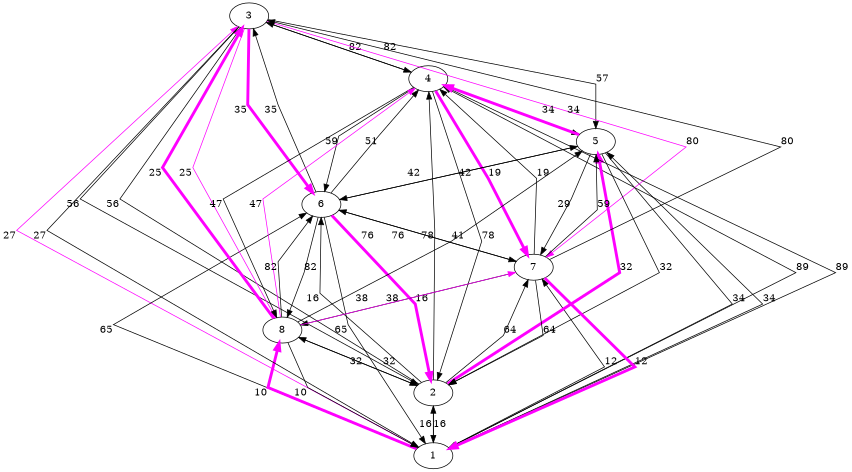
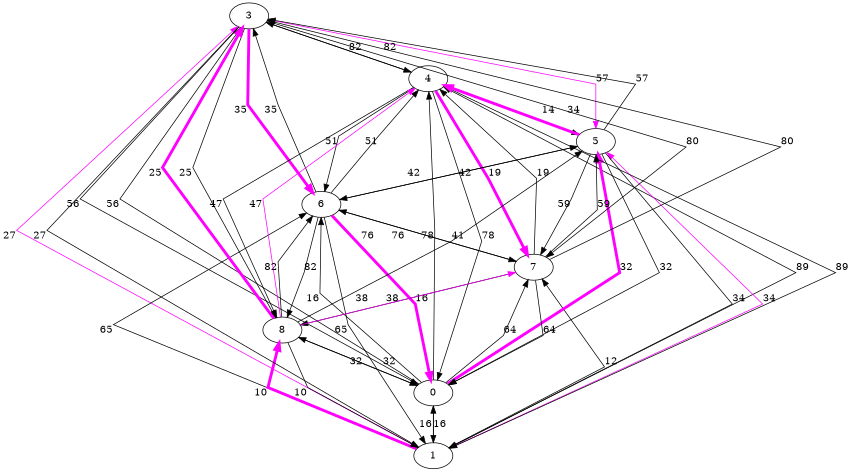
(450, 55) -> (468, 59)
none -> (483, 57)
(558, 109) -> (558, 109)
(549, 110) -> (549, 110)
(332, 142) -> (332, 142)
(197, 174) -> (197, 174)
(564, 204) -> (564, 204)
(741, 283) -> (741, 283)
(619, 351) -> none
(433, 393) -> (433, 393)
